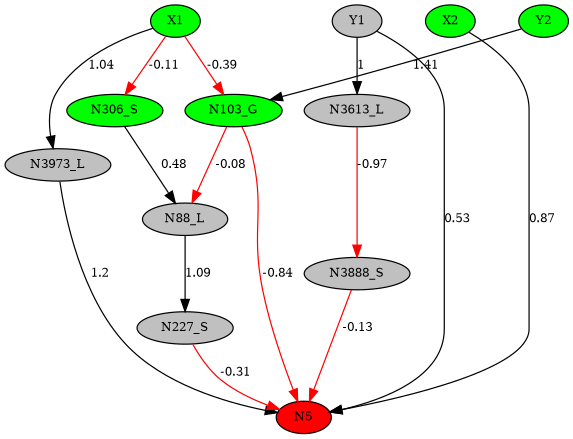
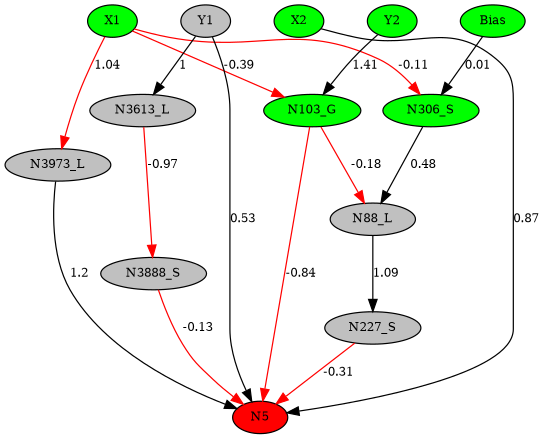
none -> (493, 21)
(81, 65) -> (82, 86)
(231, 165) -> (366, 165)
